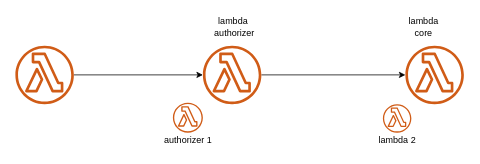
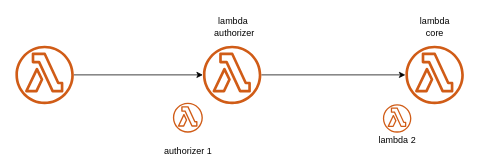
(423, 27) -> (435, 27)
(188, 140) -> (188, 151)
